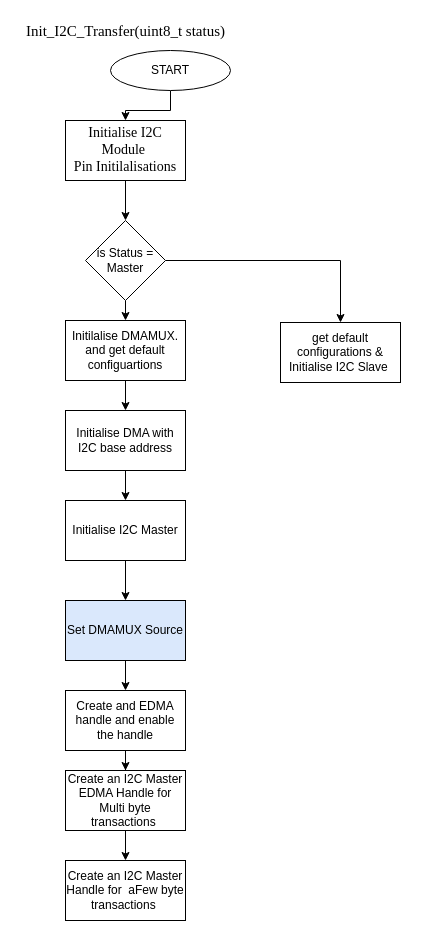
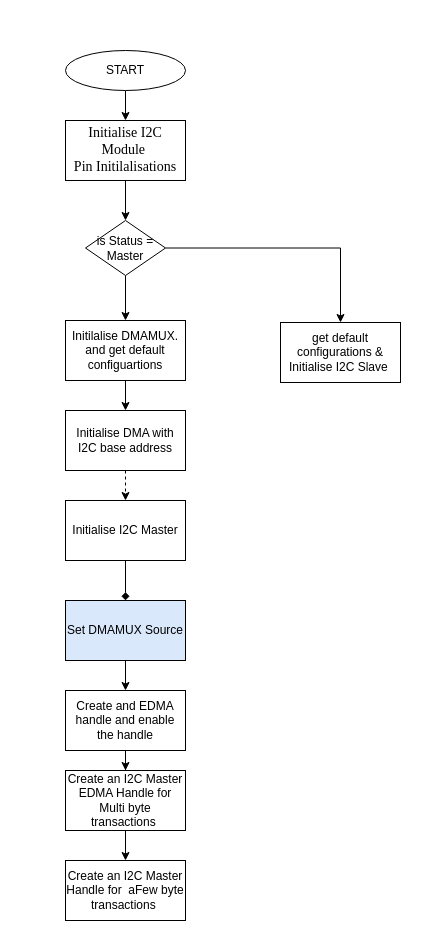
(126, 31) -> none
(171, 71) -> (126, 71)
(126, 261) -> (126, 248)
(126, 483) -> (126, 483)
(126, 592) -> (126, 591)
